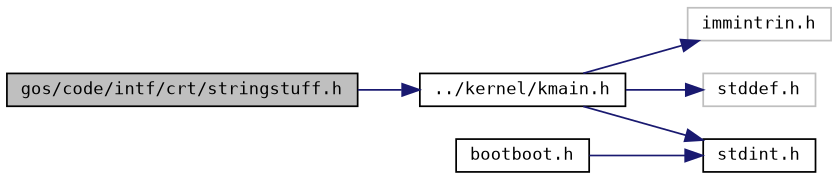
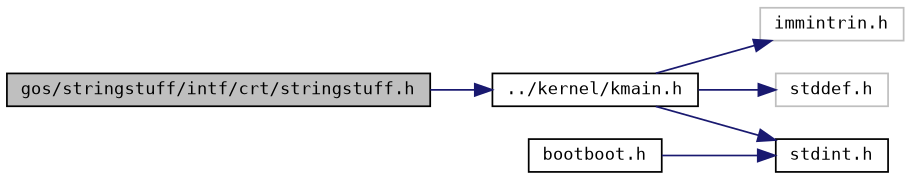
(182, 90) -> (219, 90)
